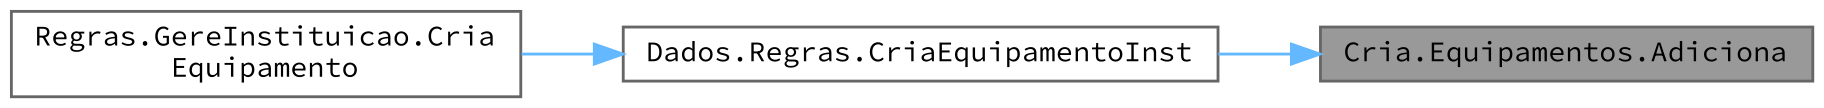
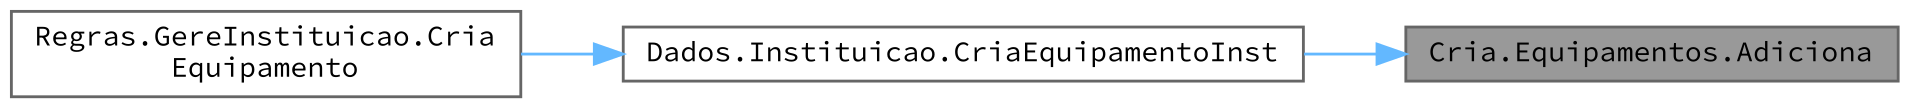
(921, 54) -> (963, 54)
